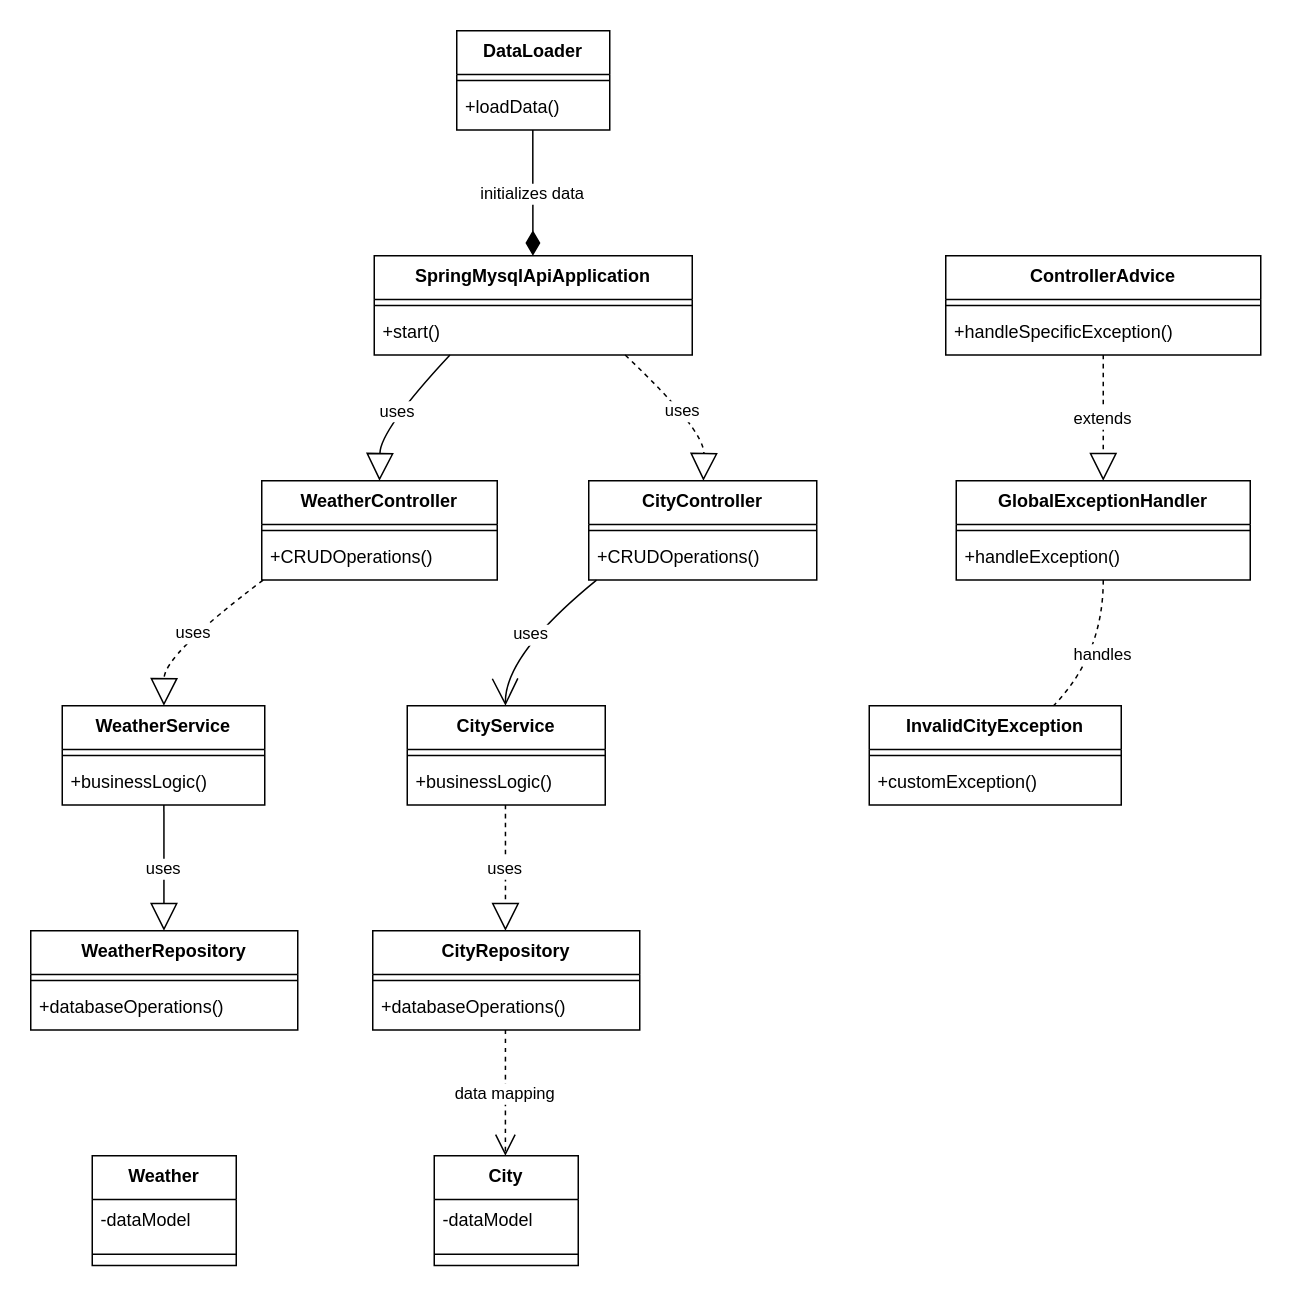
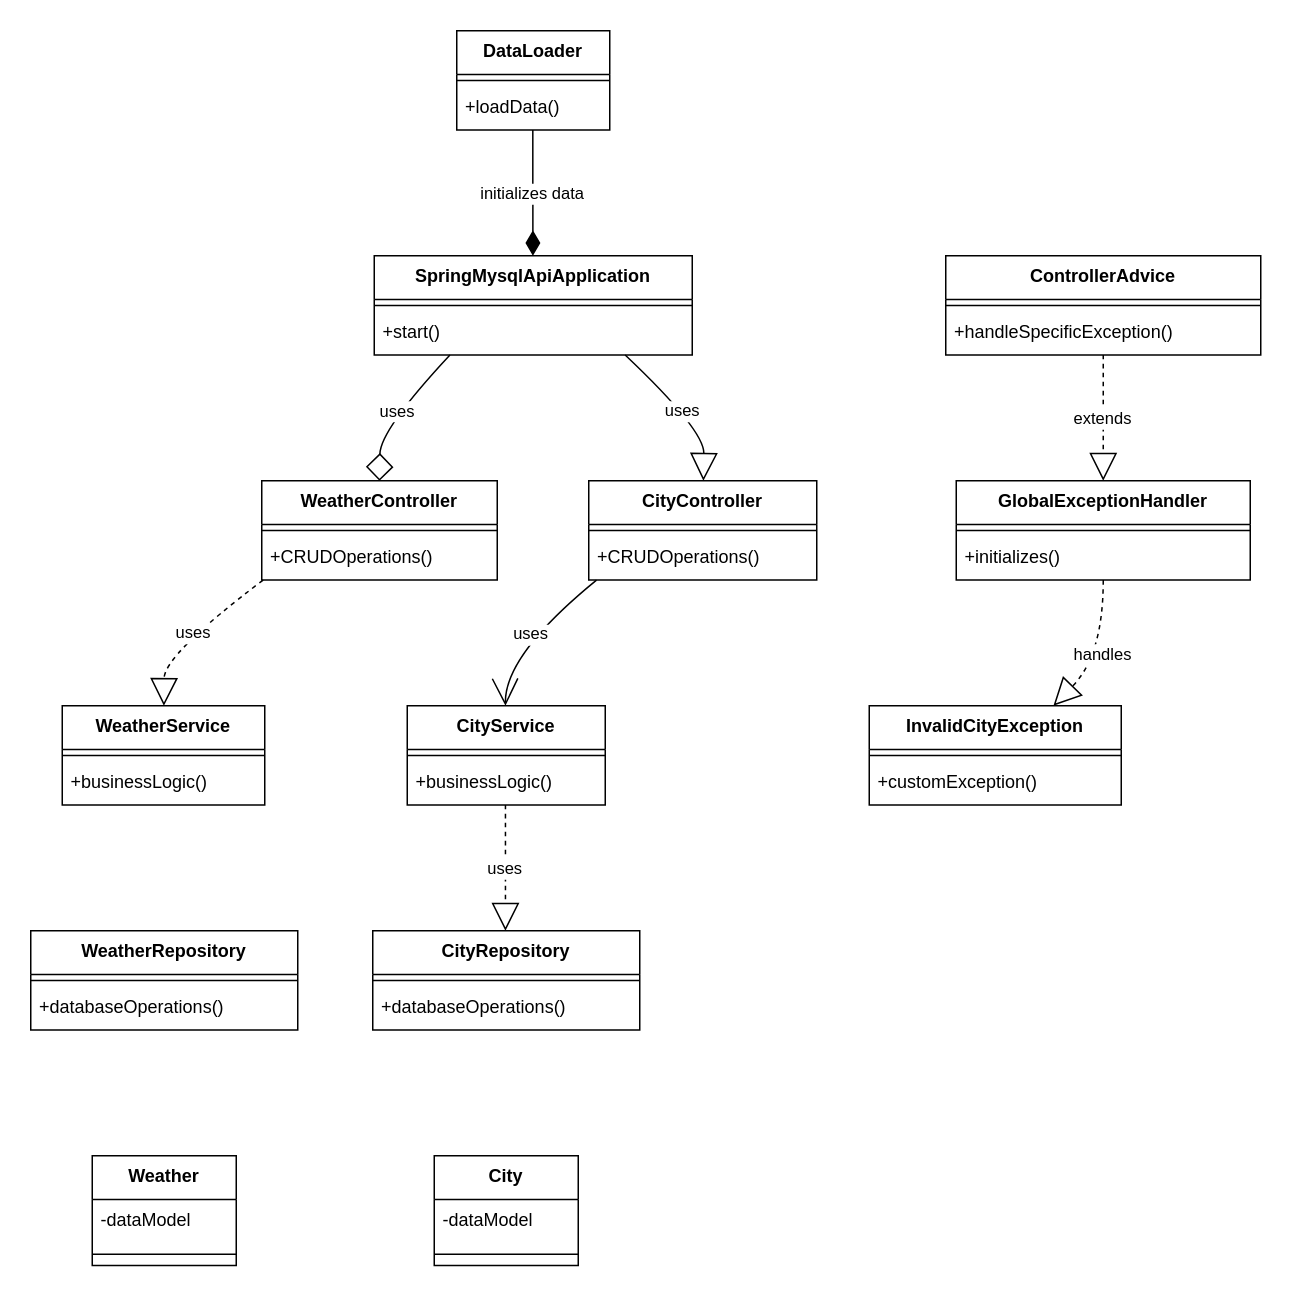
(650, 379) -> (650, 379)
(380, 453) -> (380, 452)
(1051, 557) -> (1023, 557)
(1070, 686) -> (1081, 676)
(164, 856) -> none
(505, 1093) -> none
